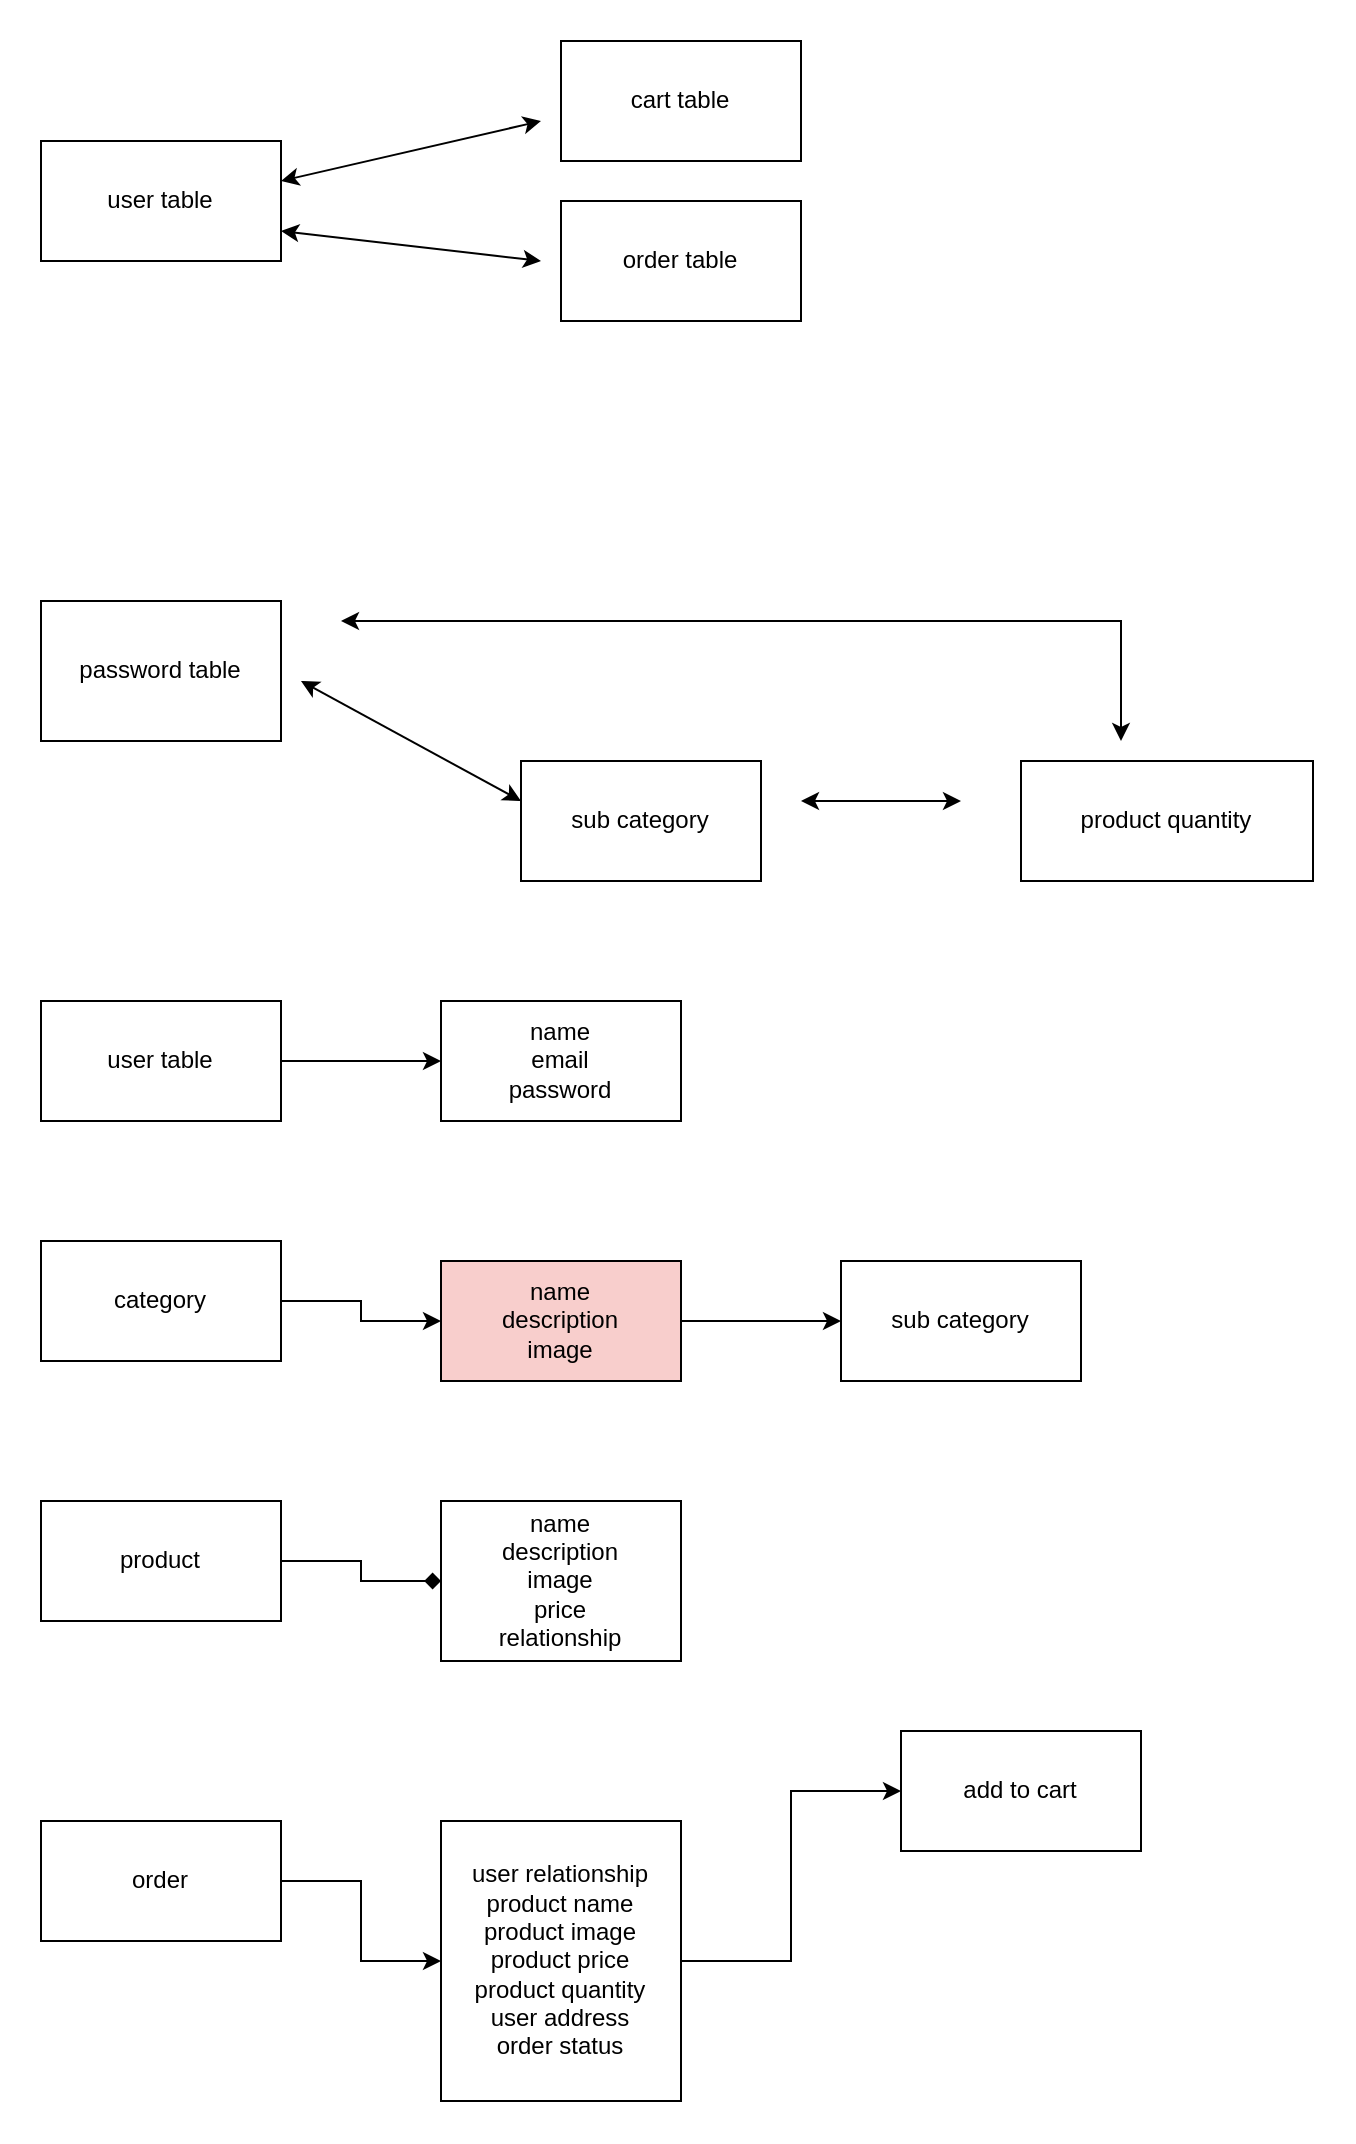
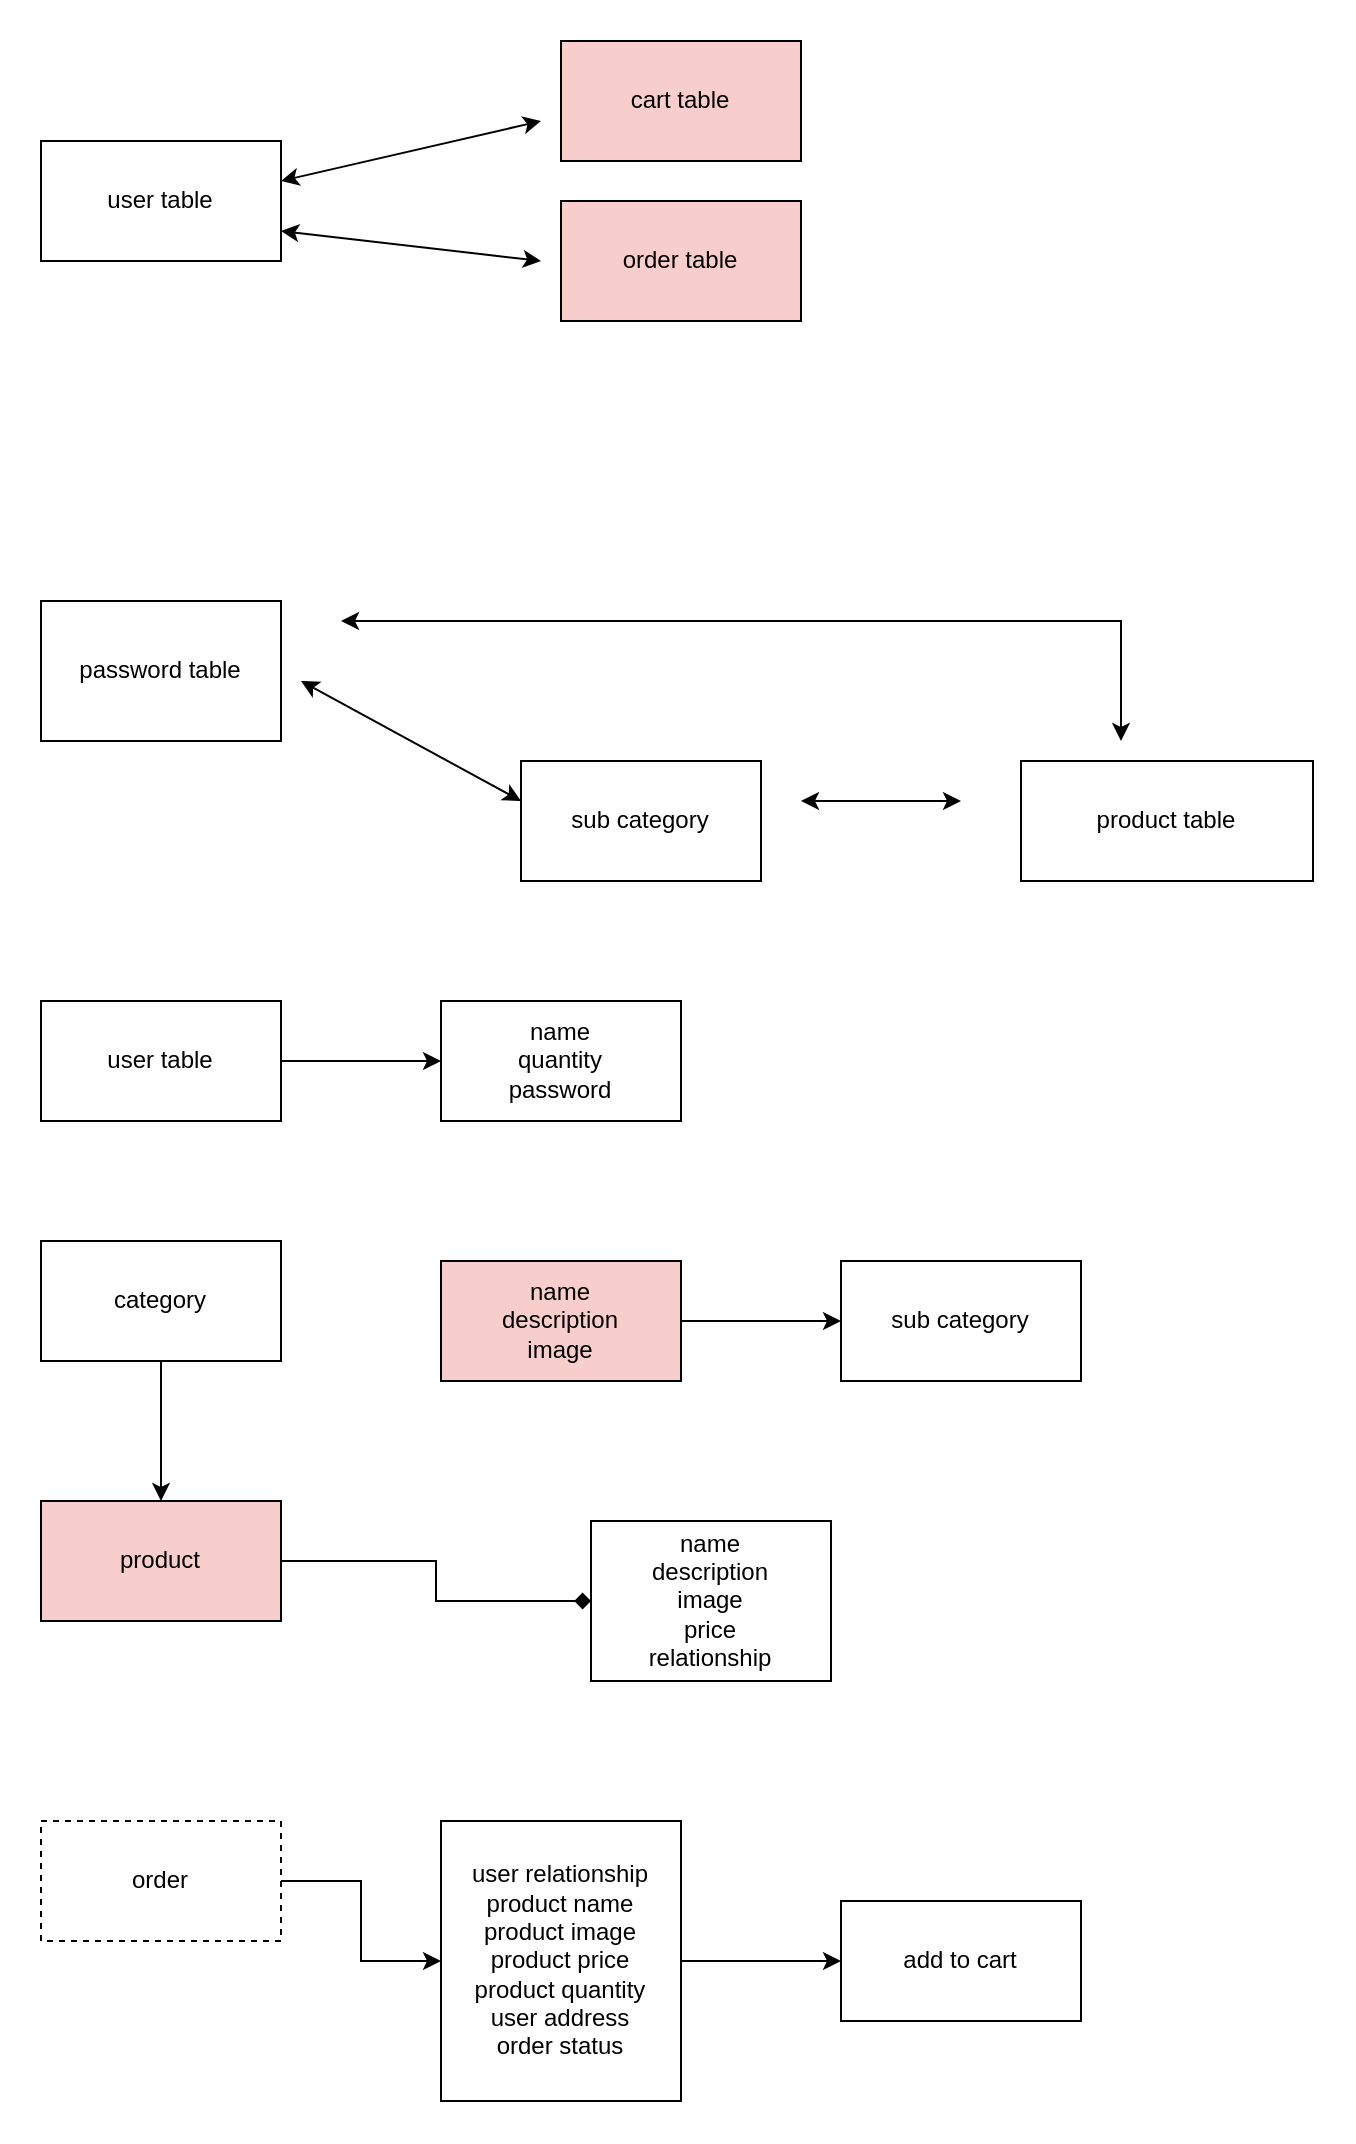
(681, 101) -> (681, 101)
(681, 261) -> (681, 261)
(1167, 821) -> (1167, 821)
(561, 1061) -> (561, 1061)
(361, 1304) -> (161, 1424)
(161, 1561) -> (161, 1561)
(561, 1581) -> (711, 1601)
(1021, 1791) -> (961, 1961)
(161, 1881) -> (161, 1881)
